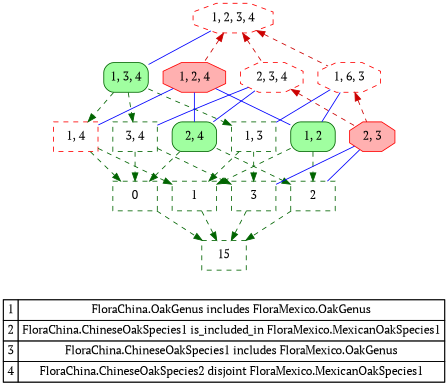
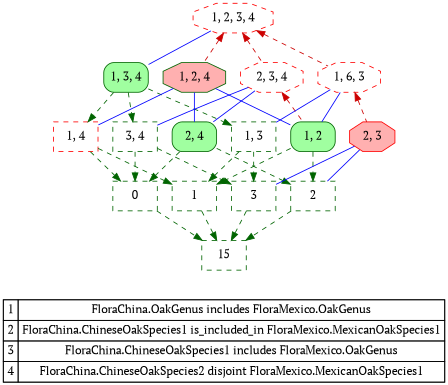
(194, 77) -> (194, 77)
(324, 108) -> (292, 107)
